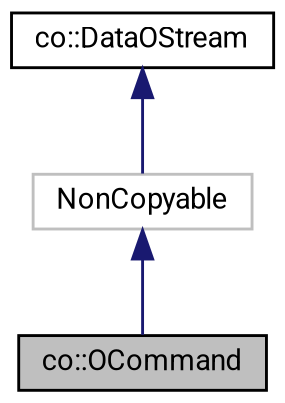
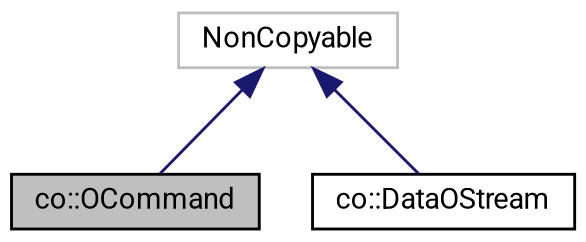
(143, 136) -> (376, 131)
